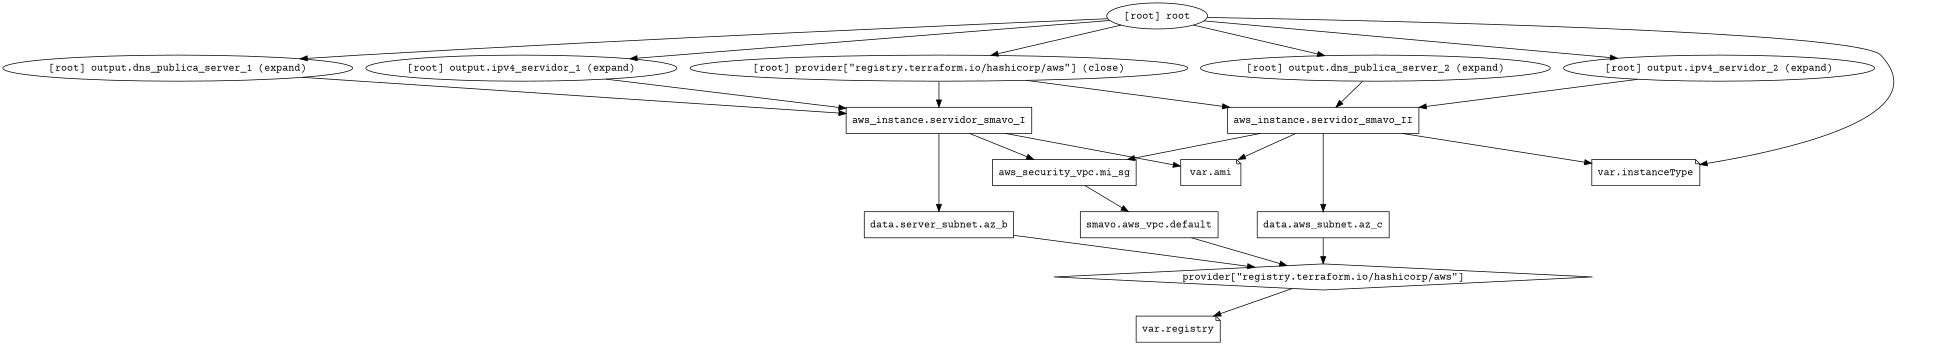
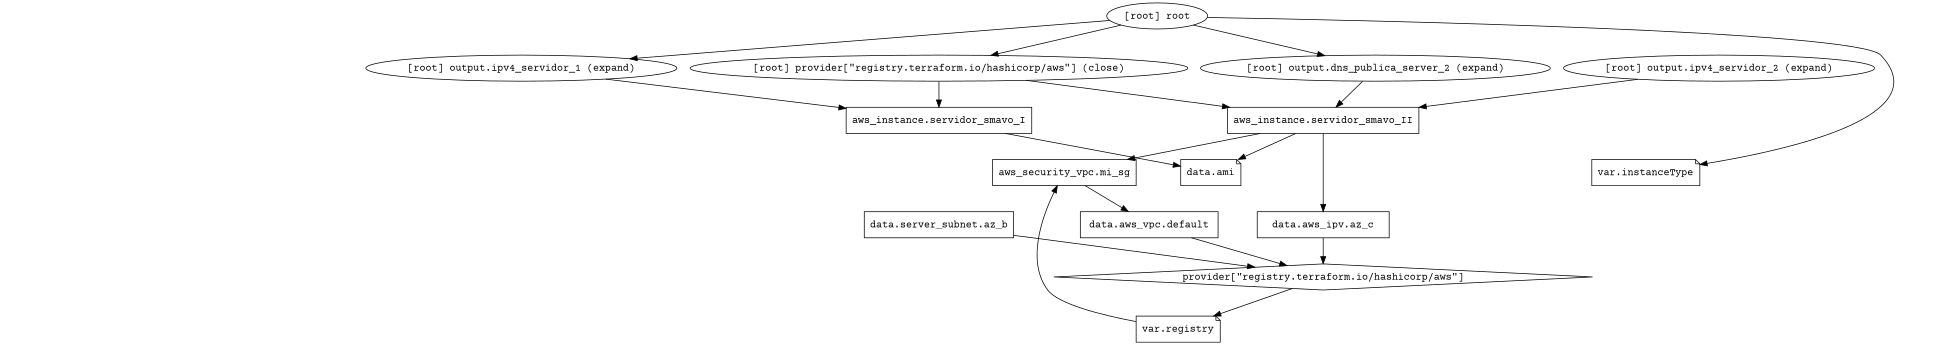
(1407, 39) -> none
(178, 68) -> none
(998, 145) -> (1046, 287)
(1493, 148) -> none
(939, 169) -> none
(1211, 173) -> (1211, 173)
(1149, 225) -> (1149, 225)
(1323, 225) -> (1323, 225)
